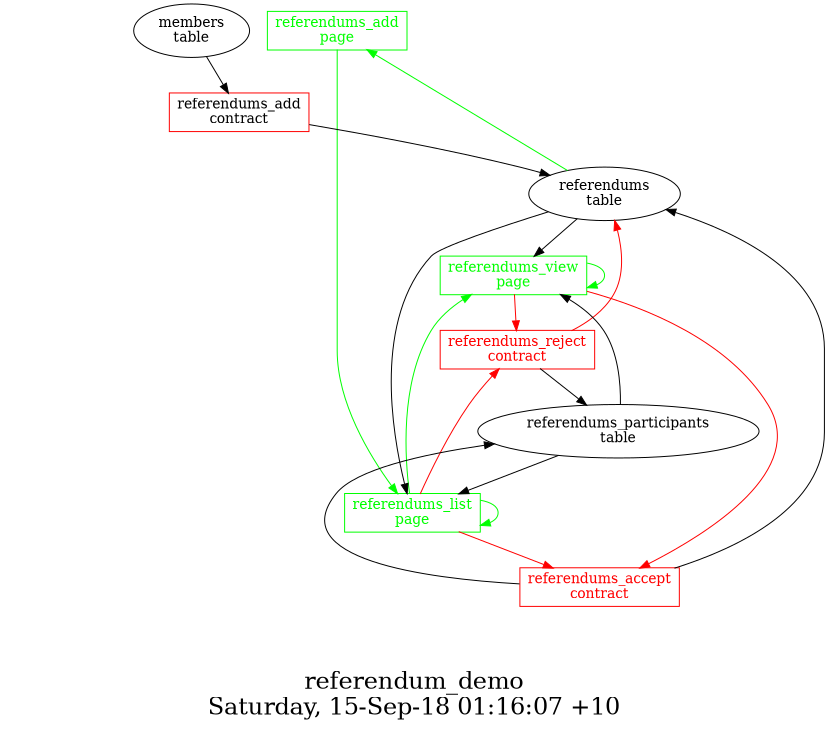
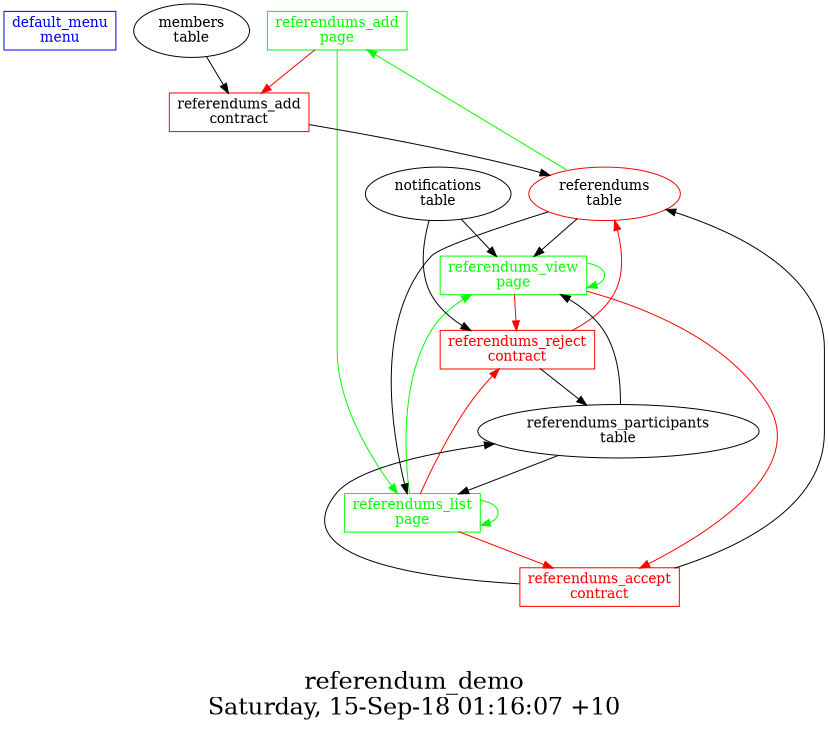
none -> (60, 31)
none -> (292, 68)
none -> (438, 194)
(605, 194) -> (605, 194)
